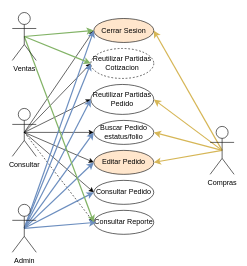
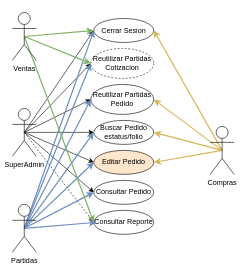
(124, 30) -> (124, 30)
(25, 165) -> (25, 165)
(25, 261) -> (25, 261)
